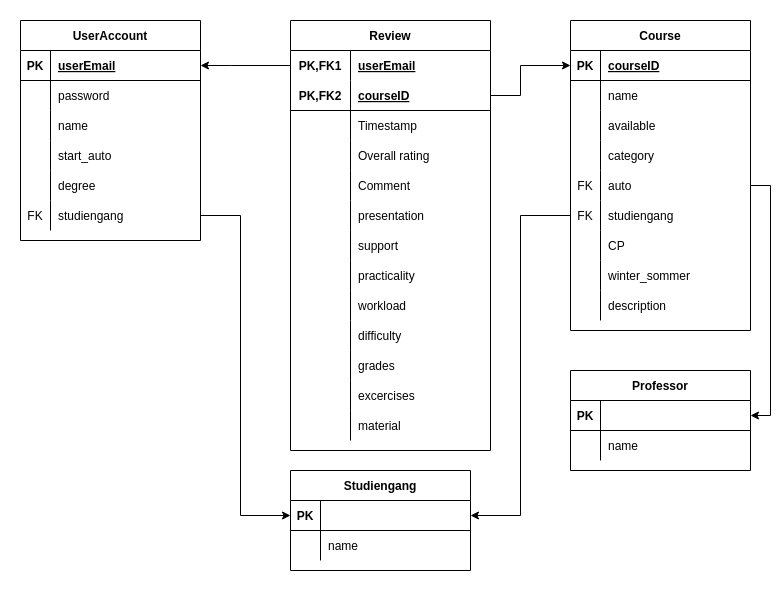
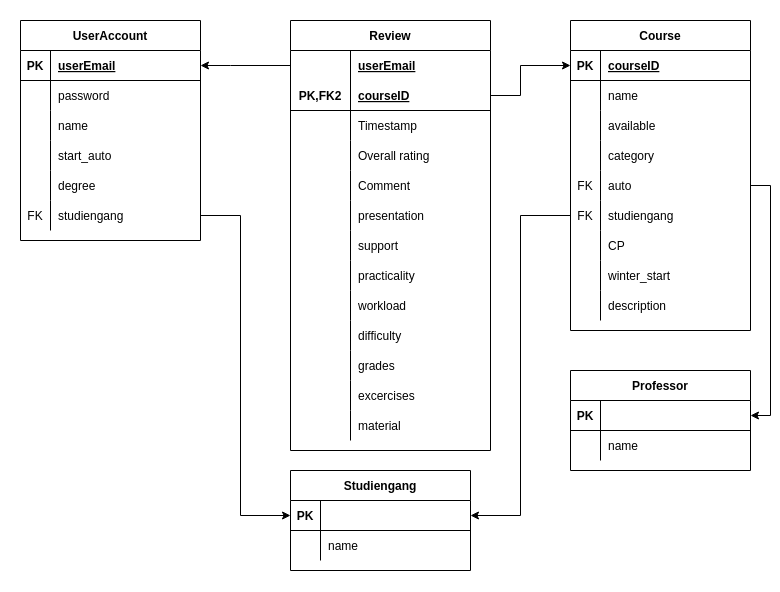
(321, 66) -> none
(650, 276) -> (647, 276)
